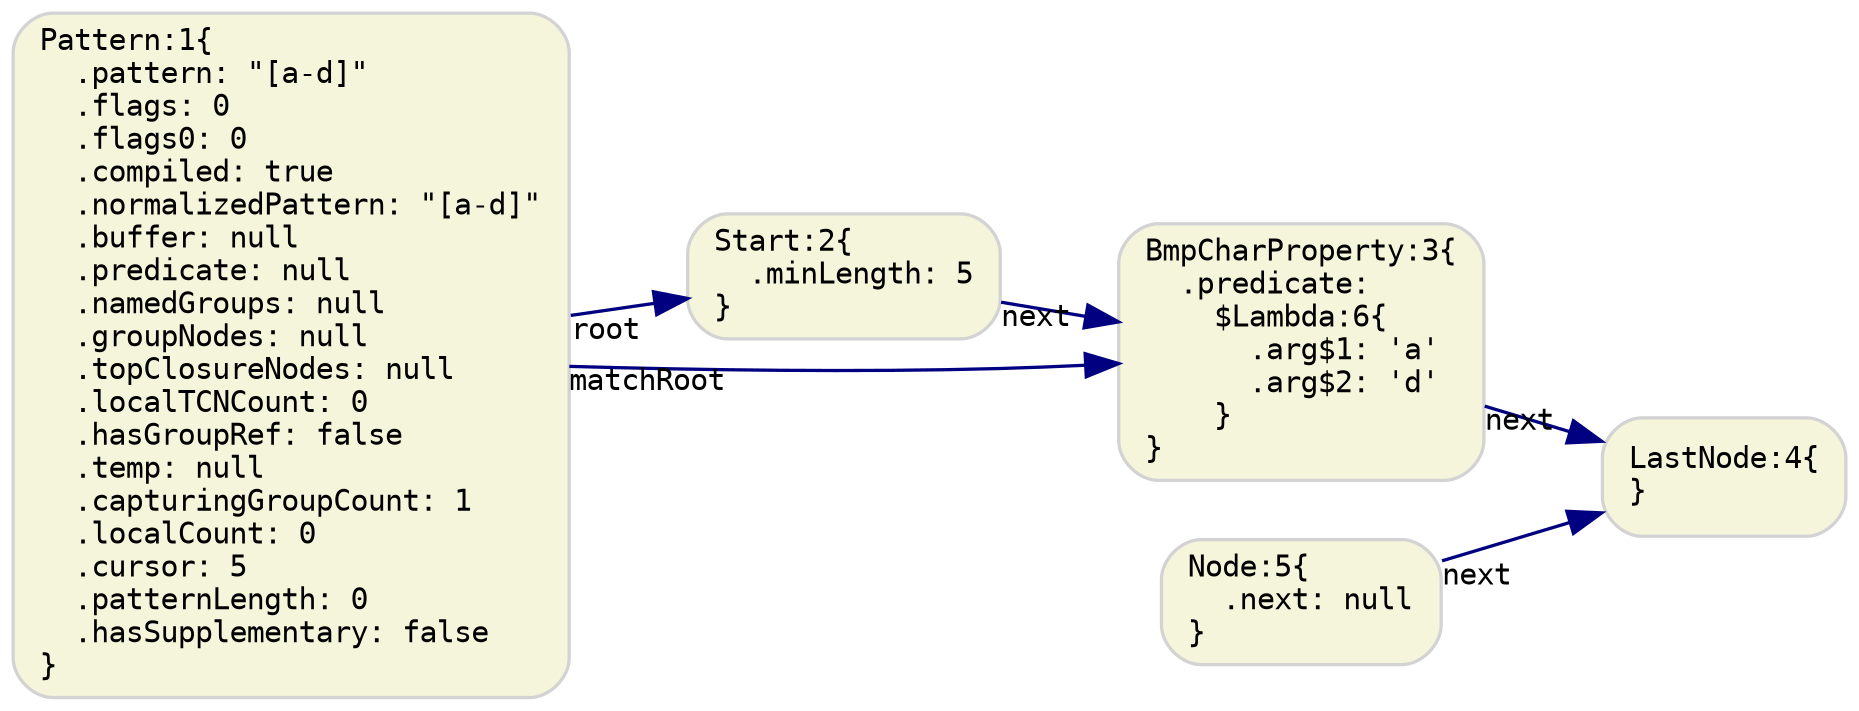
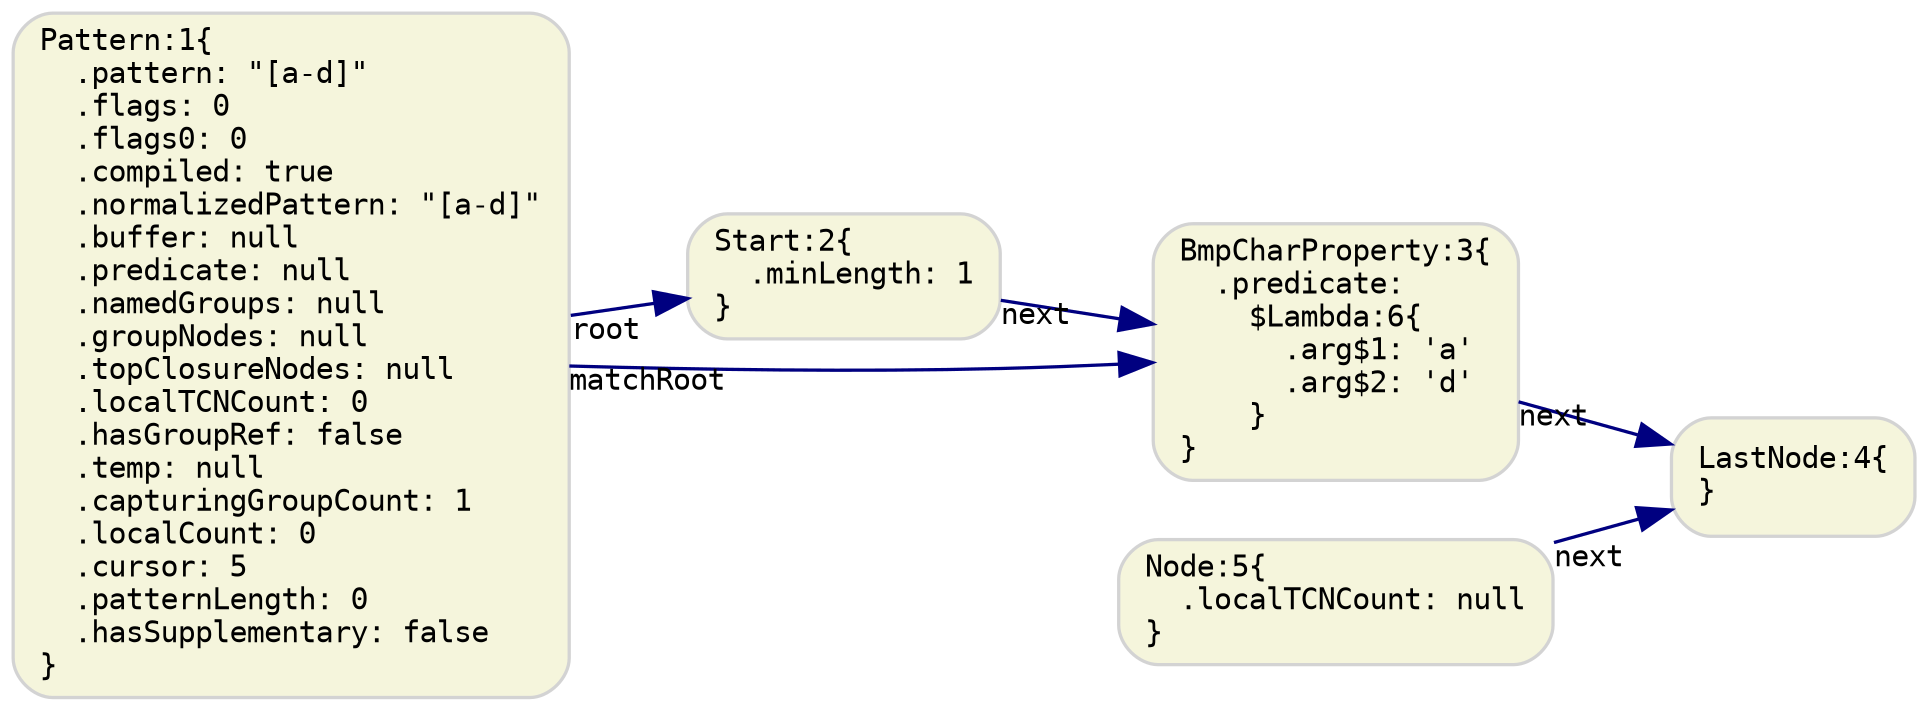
(844, 276) -> (844, 276)
(1301, 602) -> (1336, 602)
